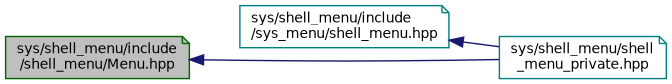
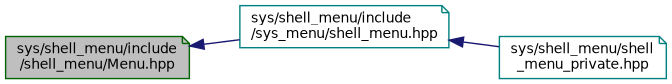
(351, 61) -> (222, 42)
